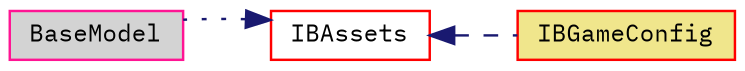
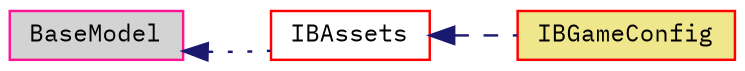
(214, 19) -> (239, 52)
